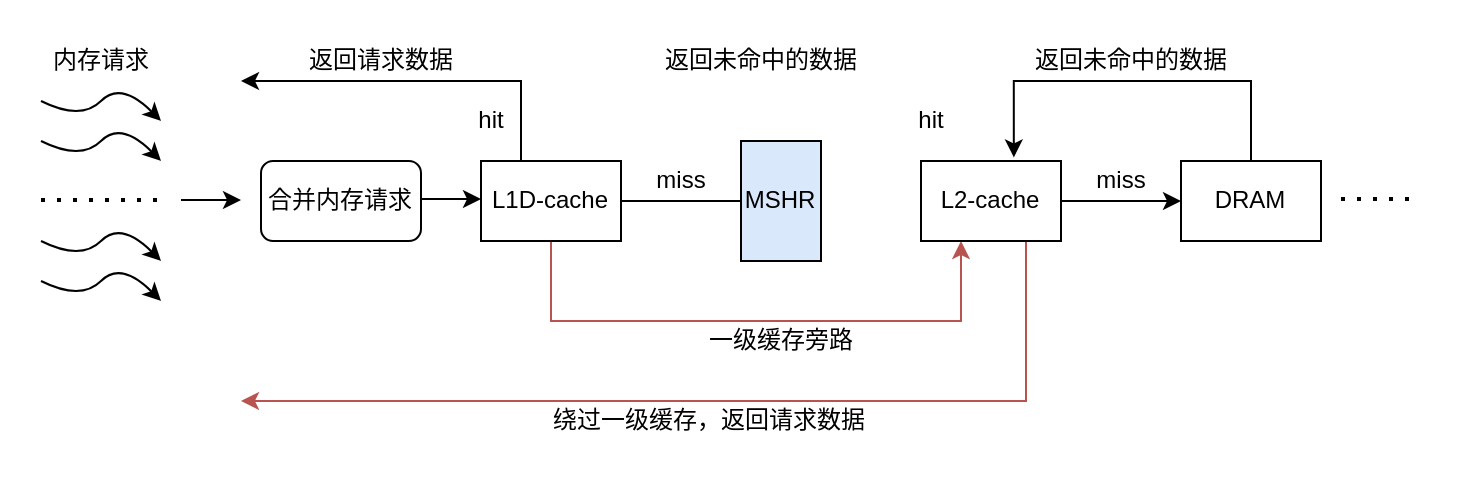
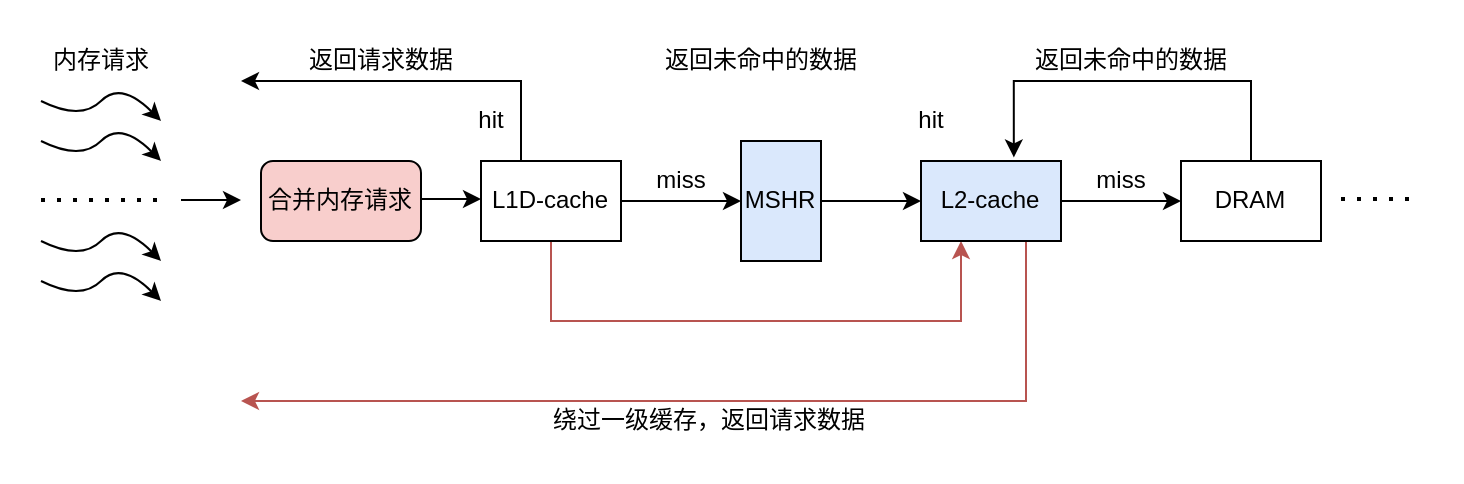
(341, 201) -> (341, 201)
(731, 201) -> (726, 201)
none -> (864, 201)
(991, 201) -> (991, 201)
(781, 341) -> none
